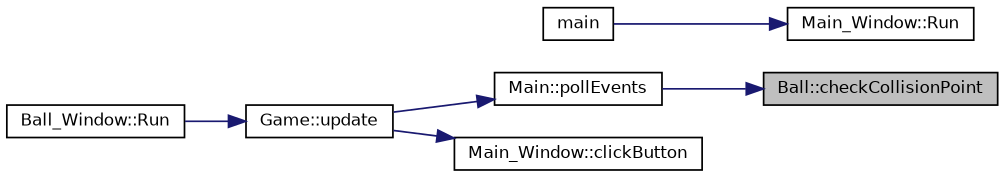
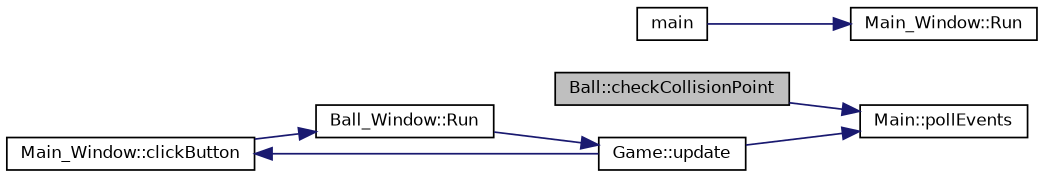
(704, 89) -> (816, 106)
none -> (277, 136)
